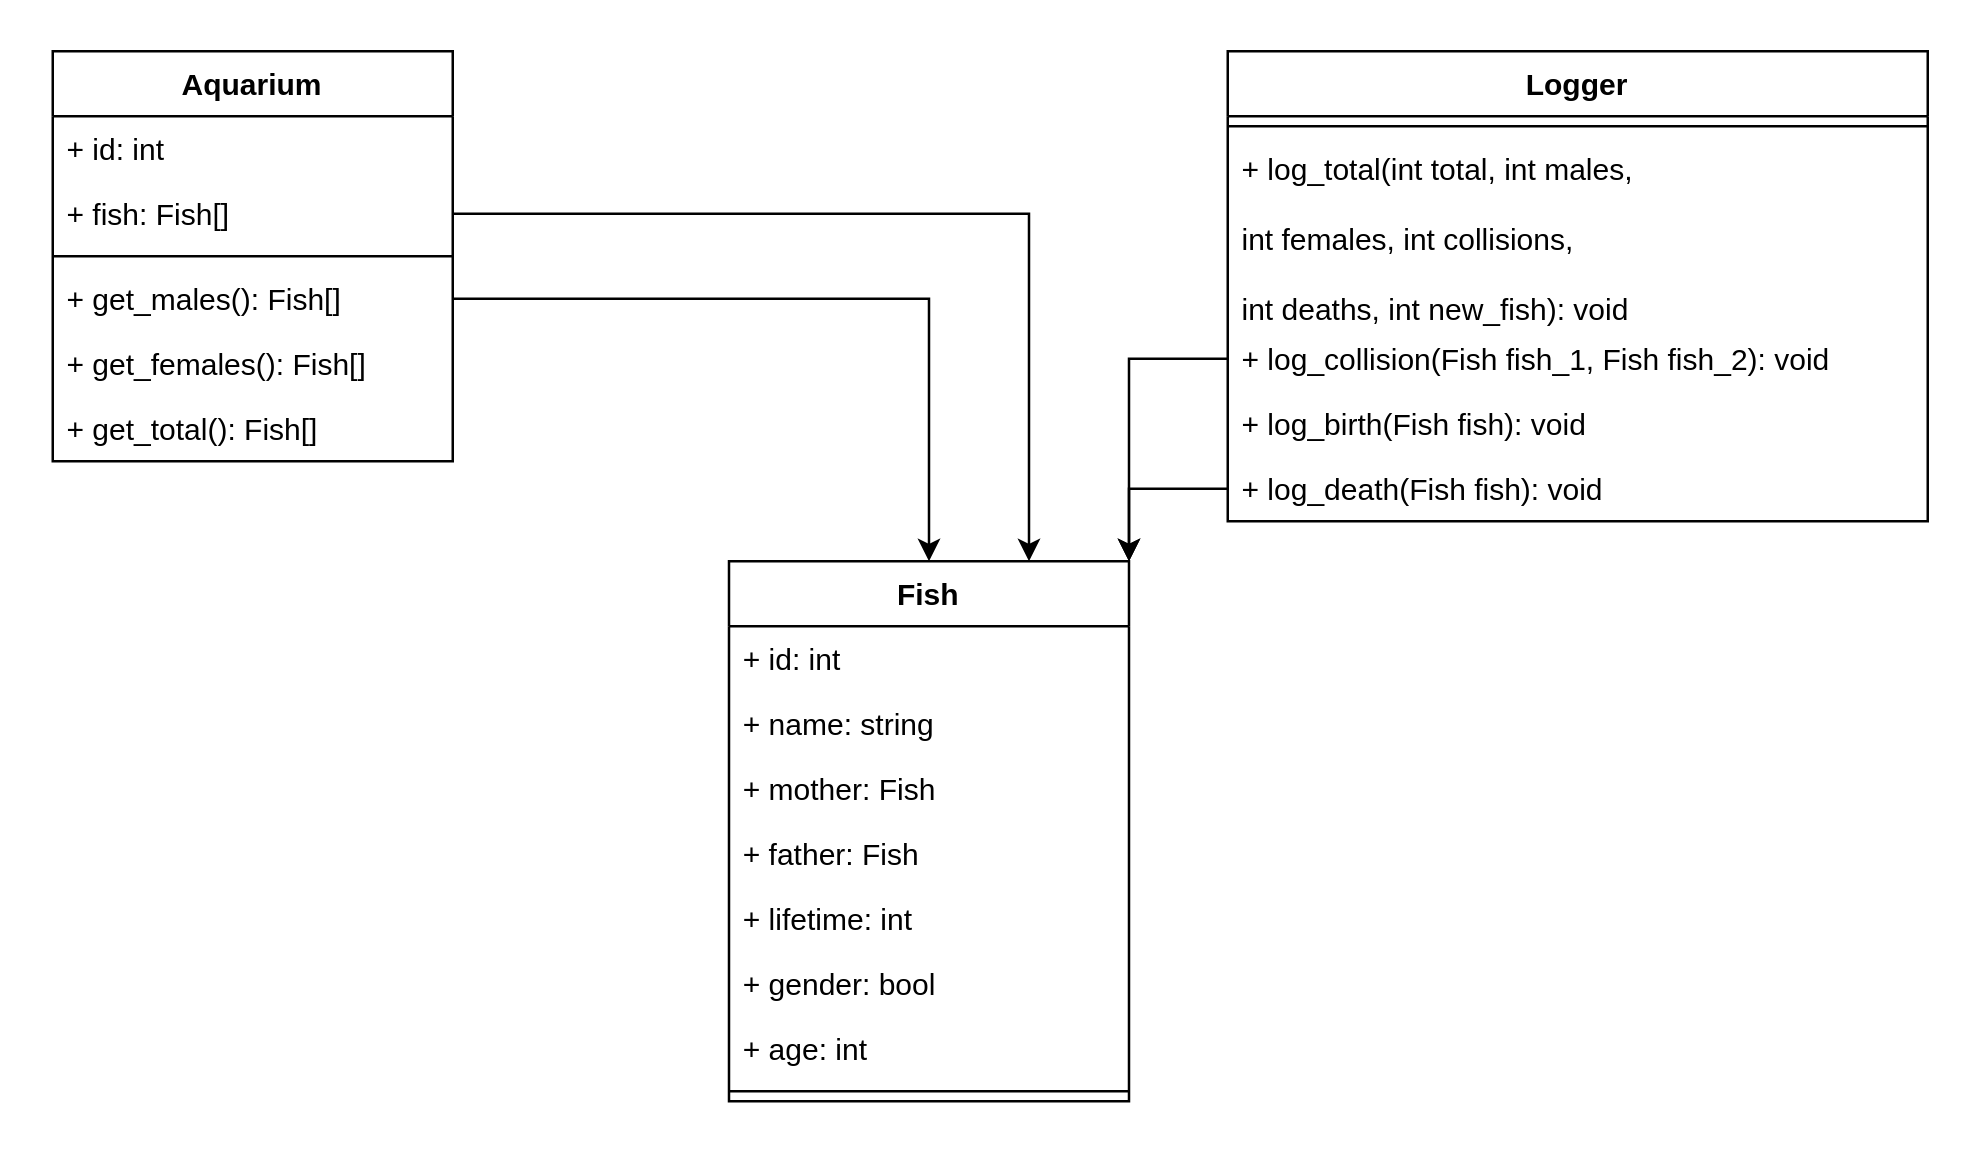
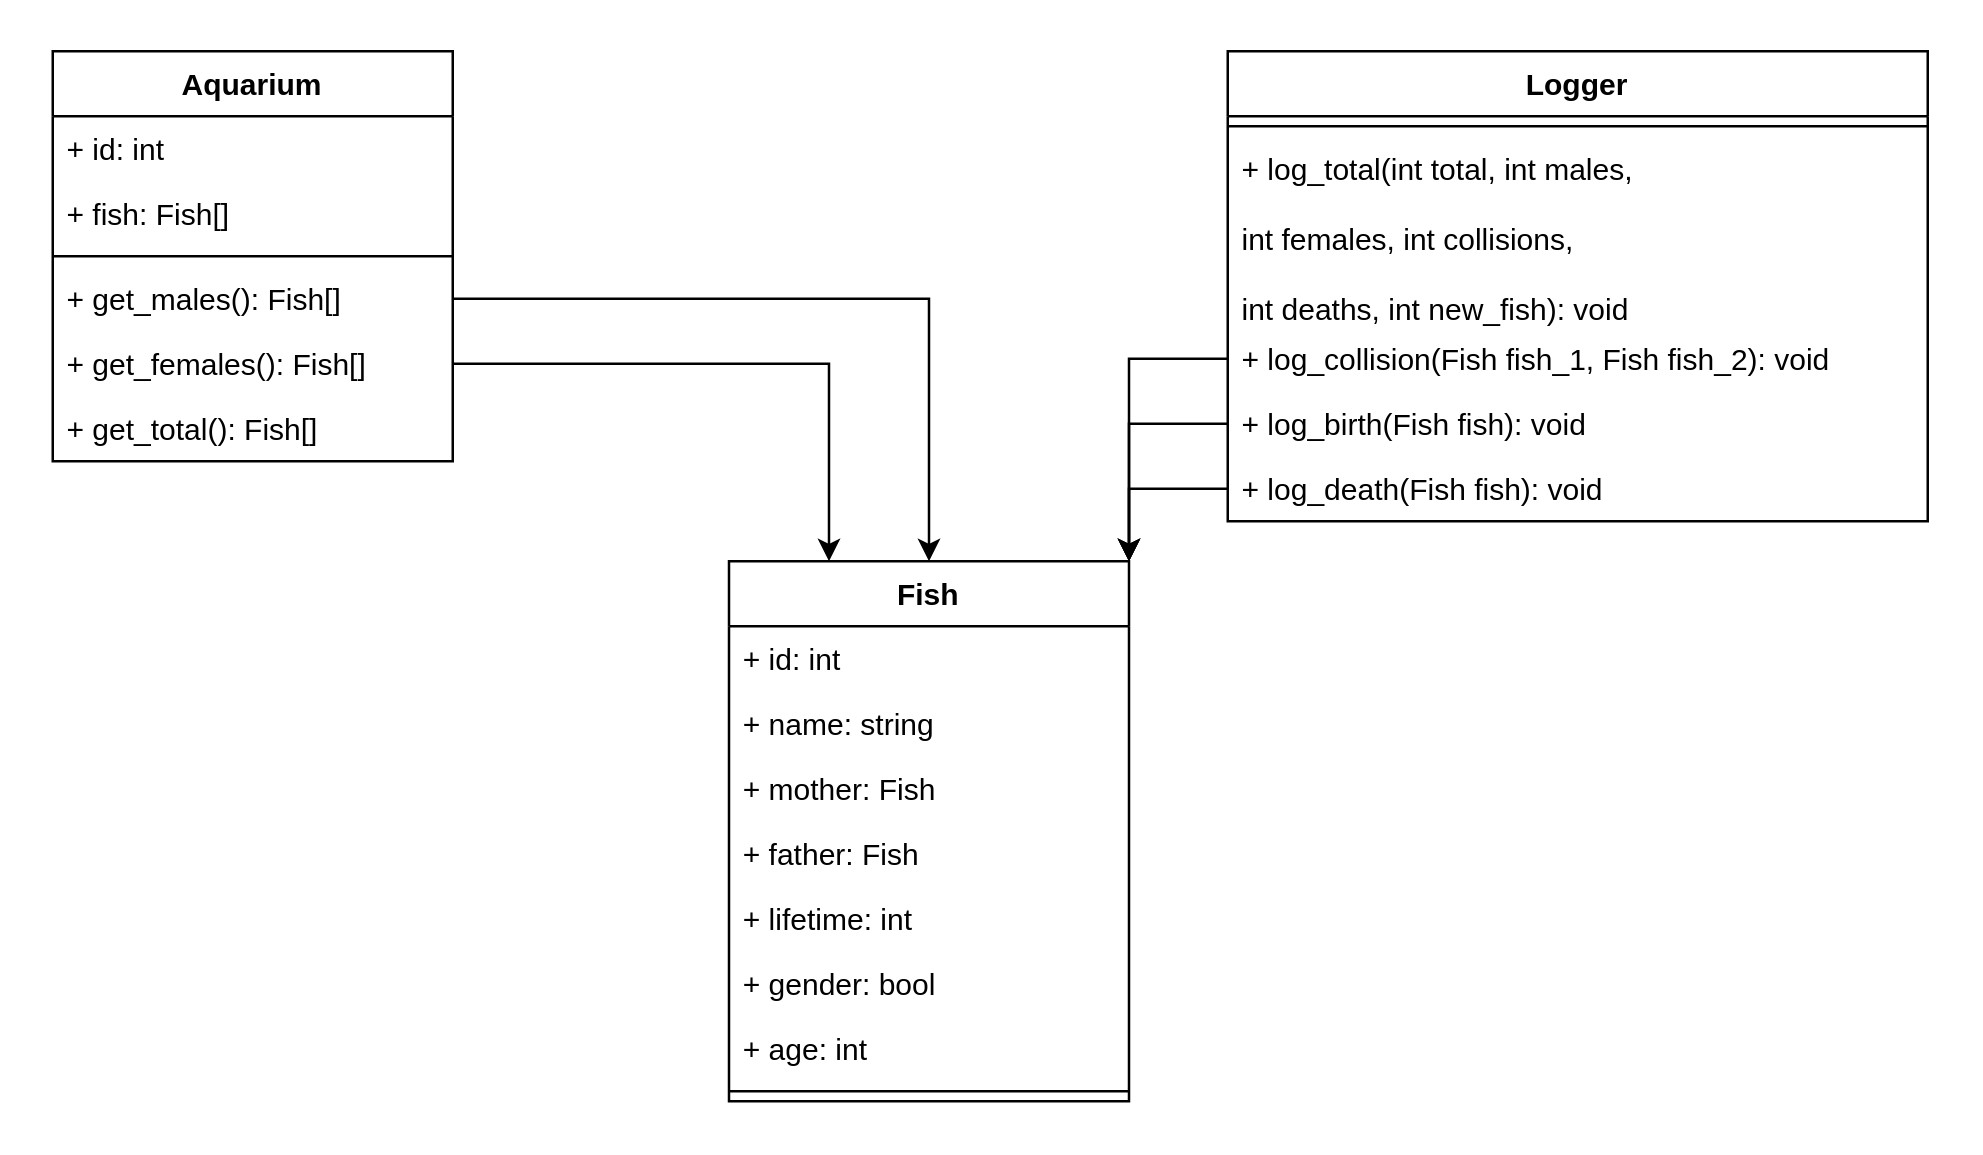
(908, 214) -> none
none -> (733, 364)
none -> (1178, 424)
